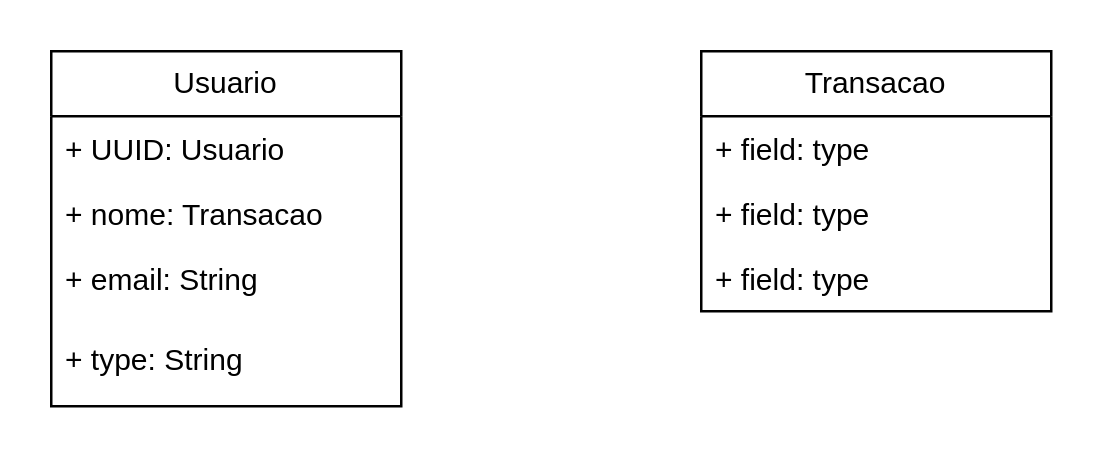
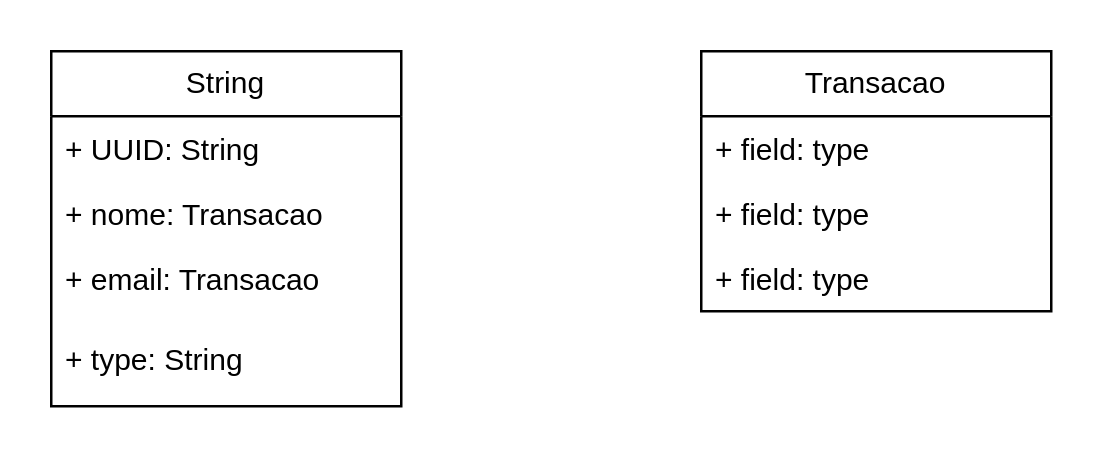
(226, 84) -> (226, 84)
(177, 152) -> (168, 152)
(169, 282) -> (198, 282)
